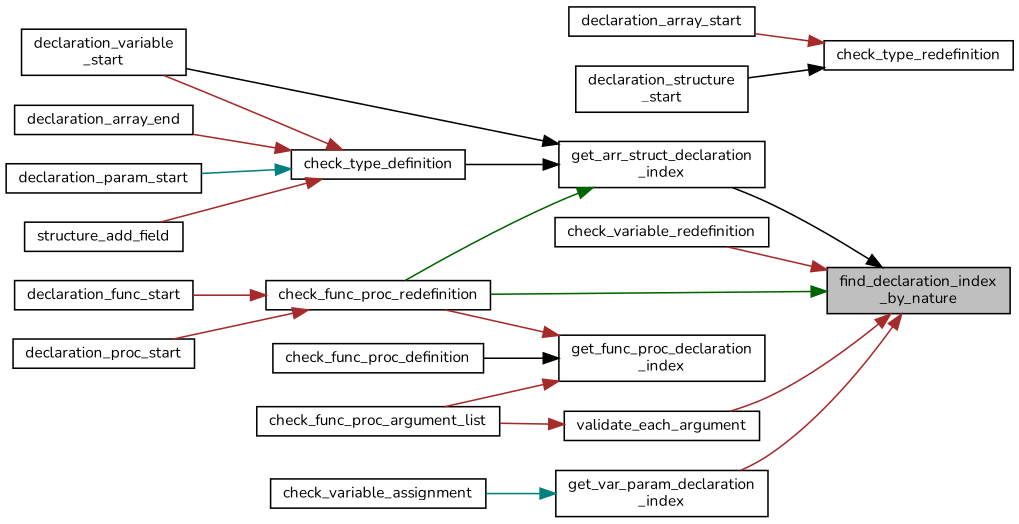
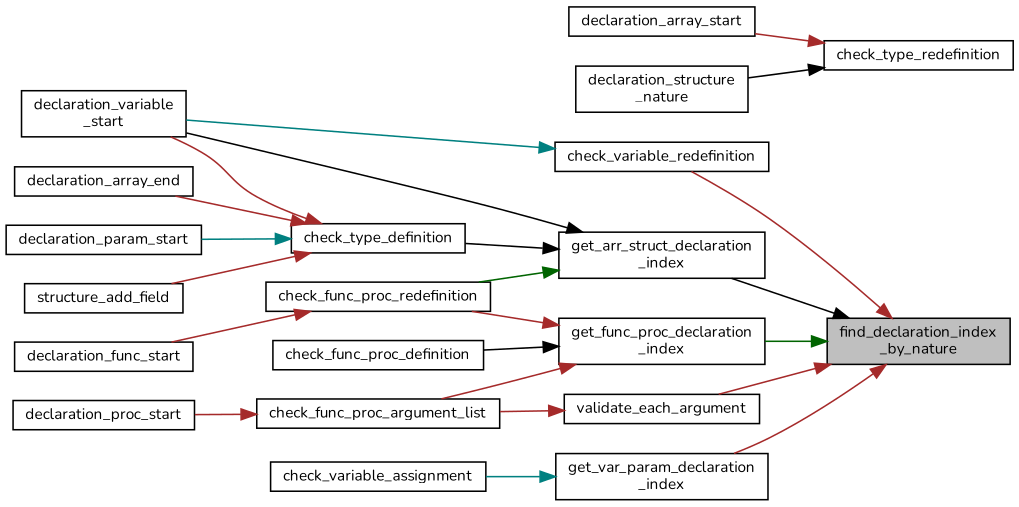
(662, 89) -> (662, 89)
none -> (363, 134)
(651, 293) -> (788, 341)
(233, 326) -> (218, 414)
